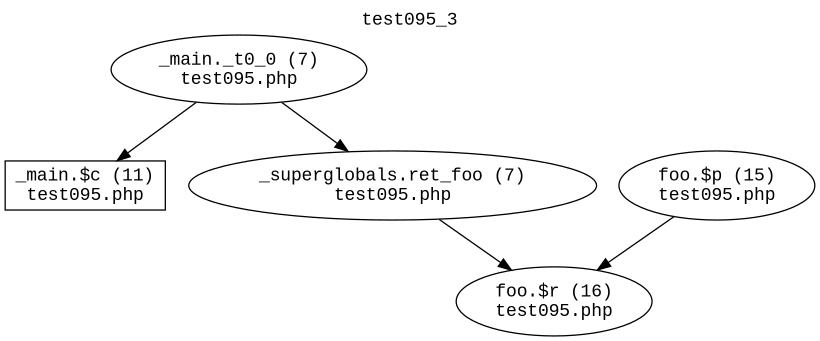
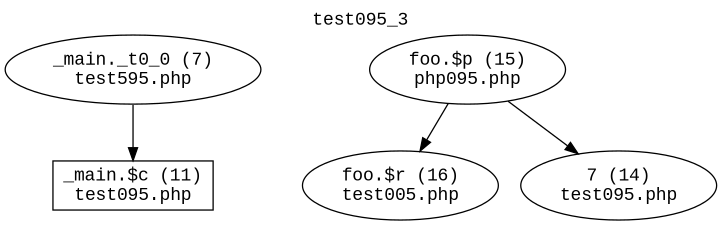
(239, 70) -> (133, 70)
(393, 185) -> none
none -> (619, 185)
(717, 185) -> (468, 70)
(554, 301) -> (400, 185)
